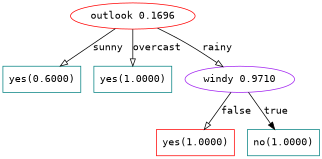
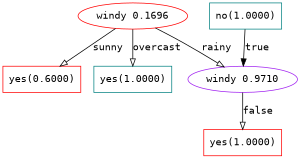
(133, 16) -> (133, 16)
(42, 79) -> (42, 79)
(259, 108) -> (244, 44)
